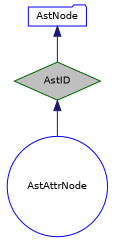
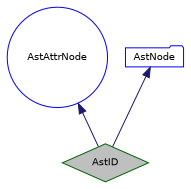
(57, 123) -> (90, 130)
